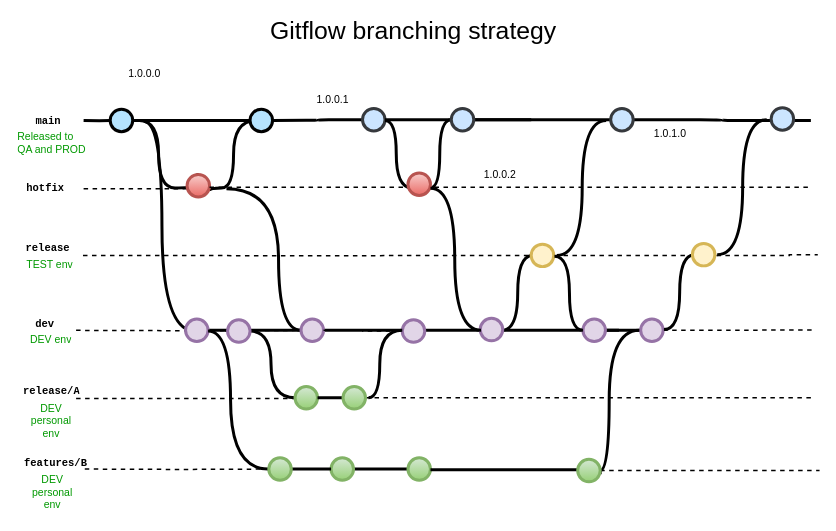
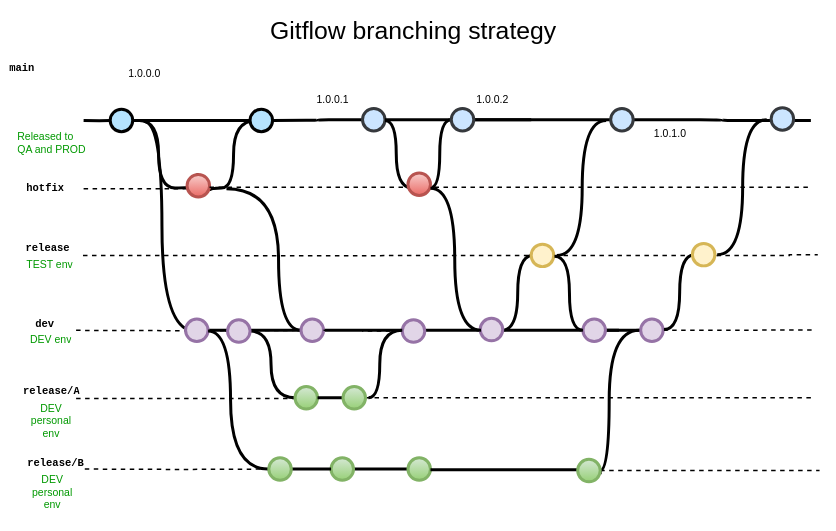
(48, 120) -> (22, 68)
(500, 174) -> (493, 99)
(56, 462) -> (56, 462)
